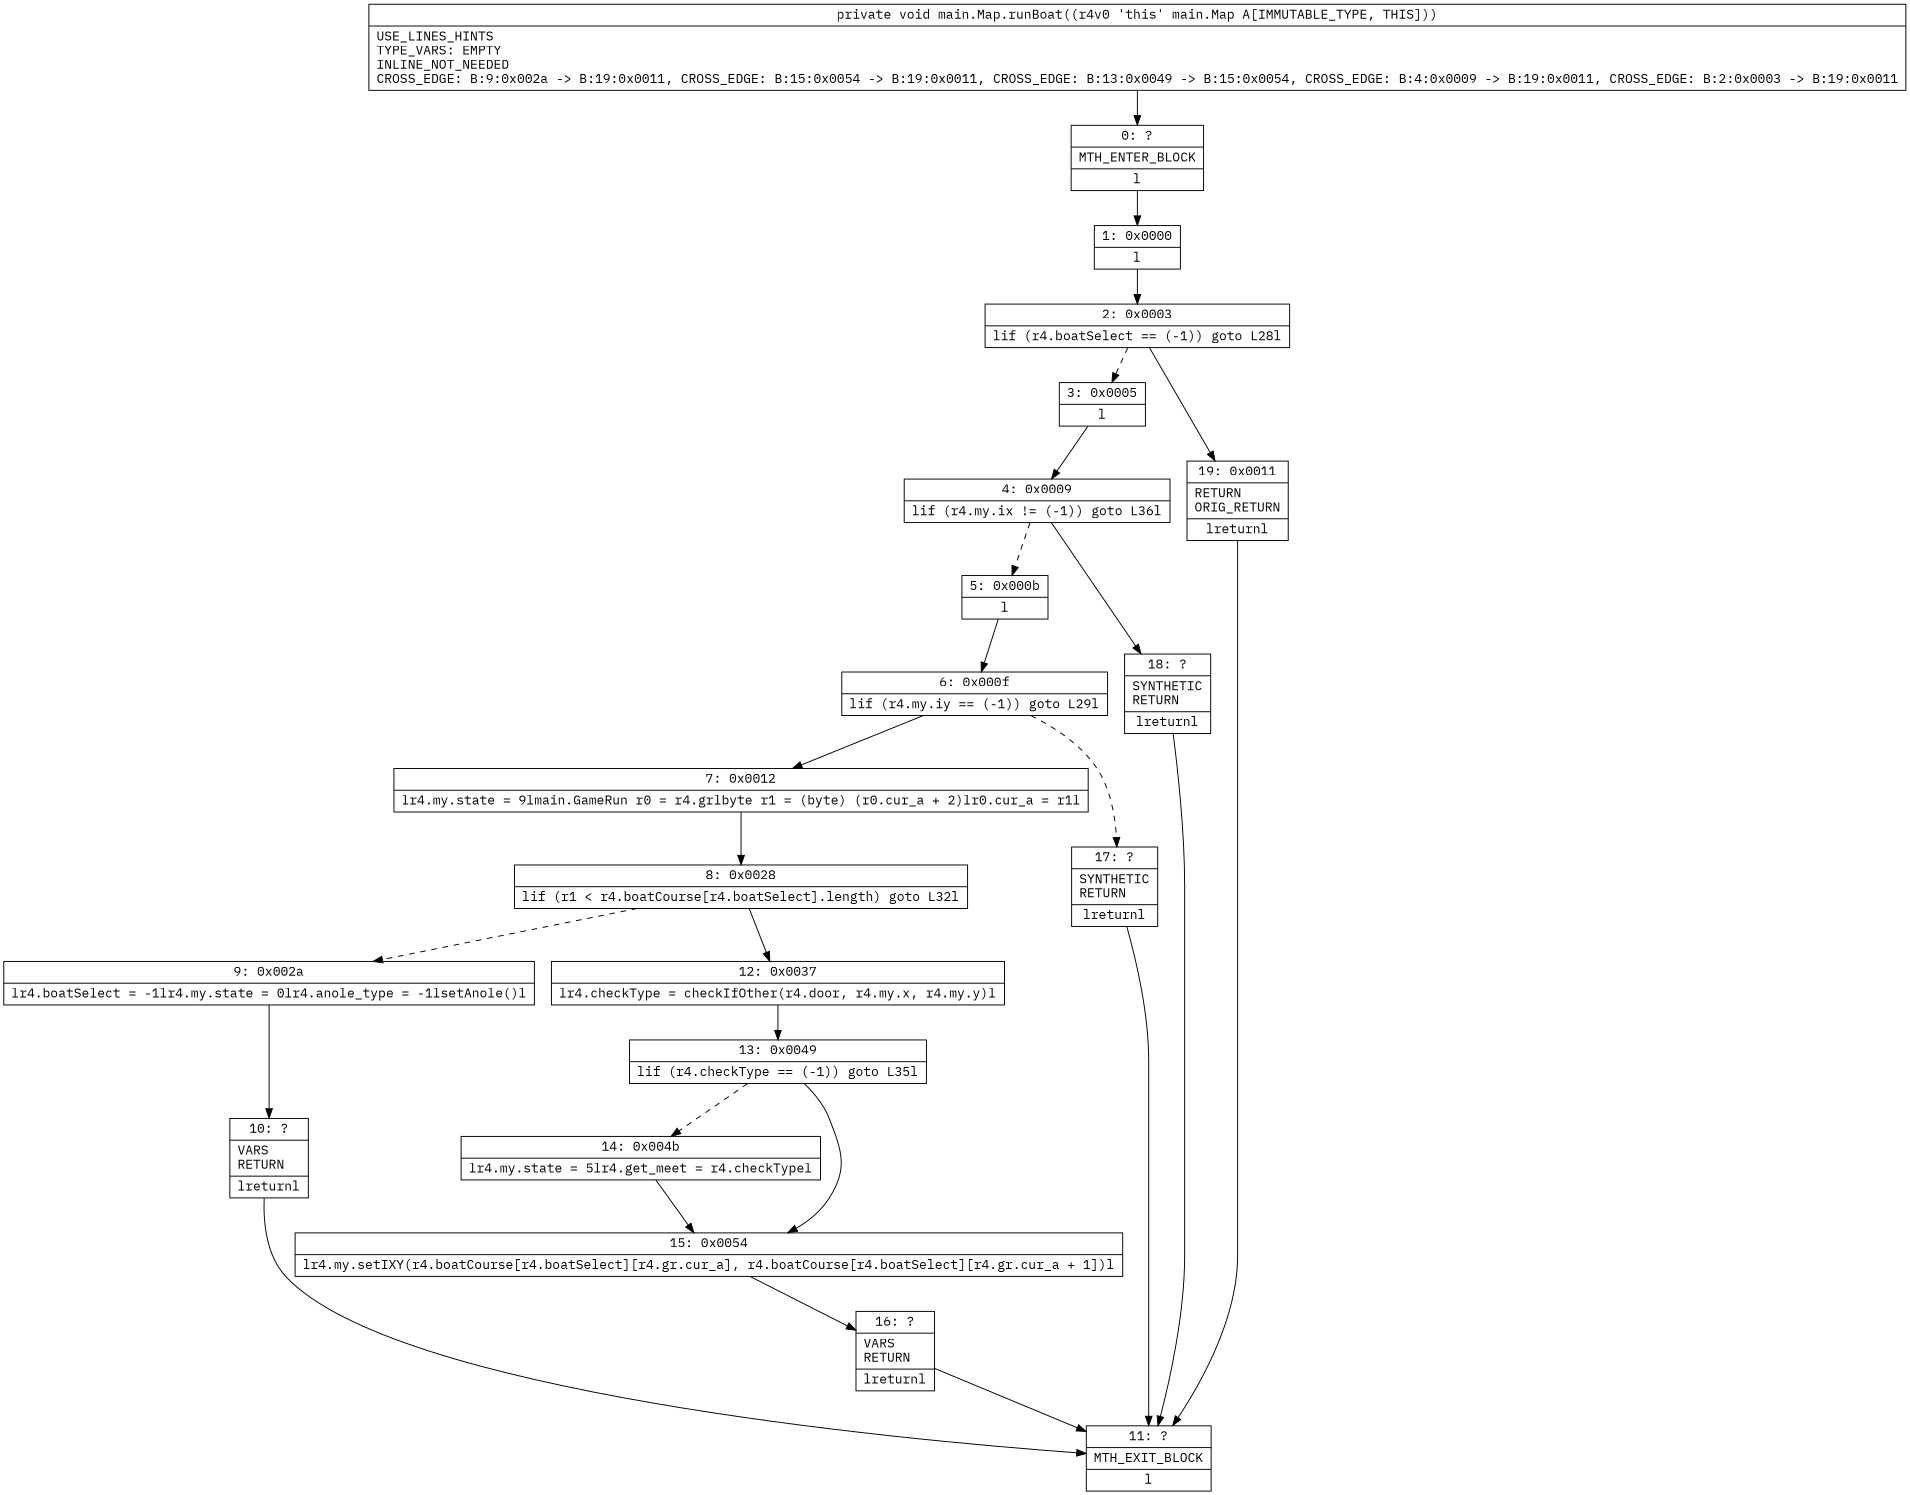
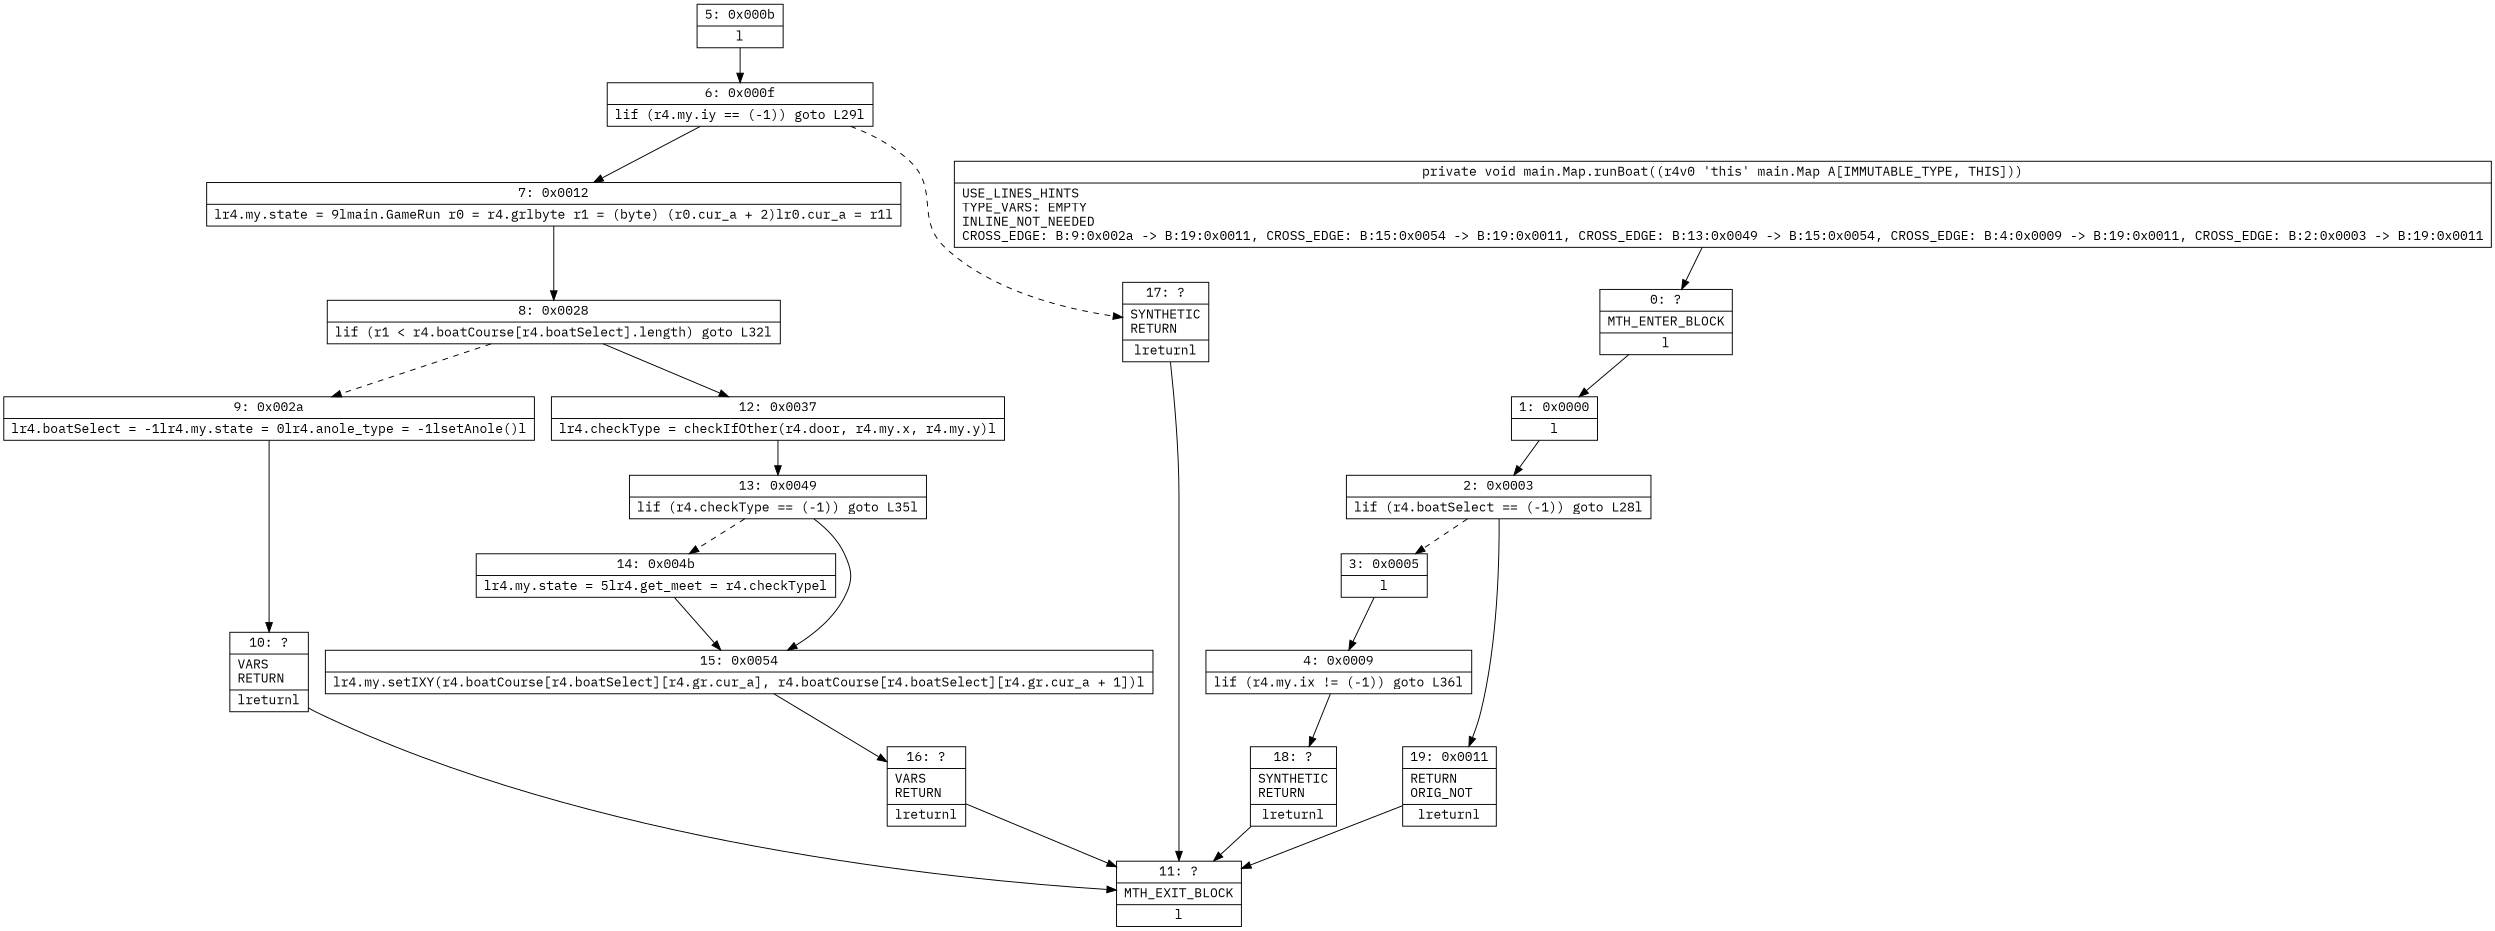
(1238, 507) -> (1442, 793)
(1023, 544) -> none
